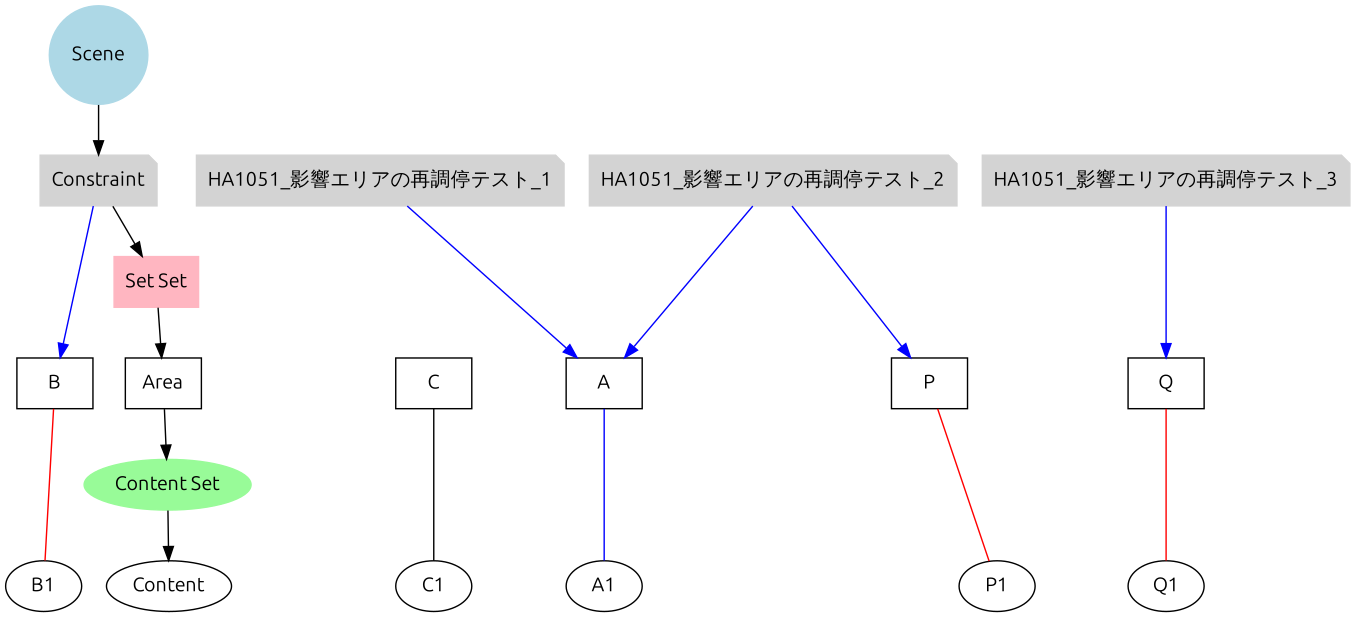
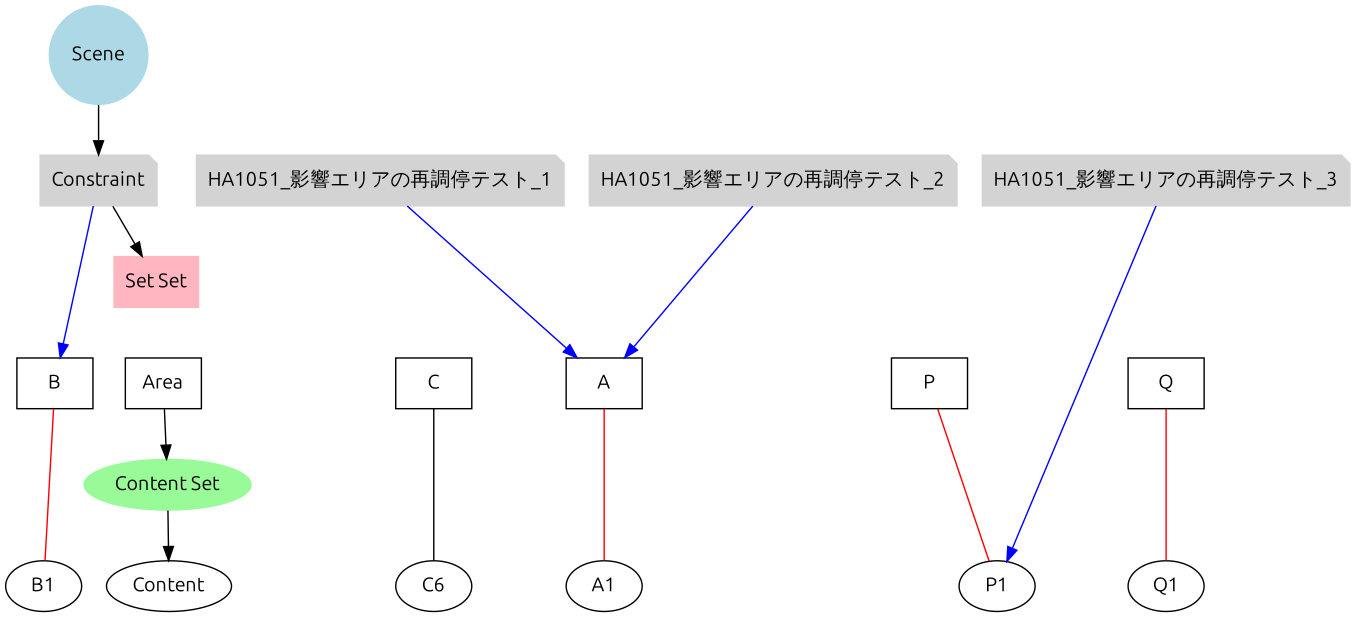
(1166, 275) -> (1084, 377)
(847, 276) -> none
(159, 326) -> none
(604, 485) -> (604, 485)
(434, 586) -> (434, 586)
